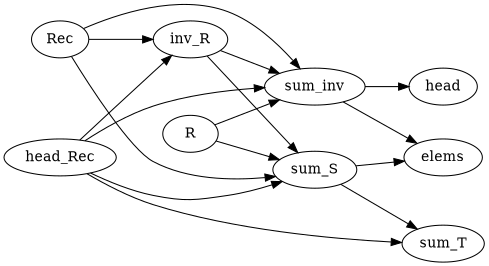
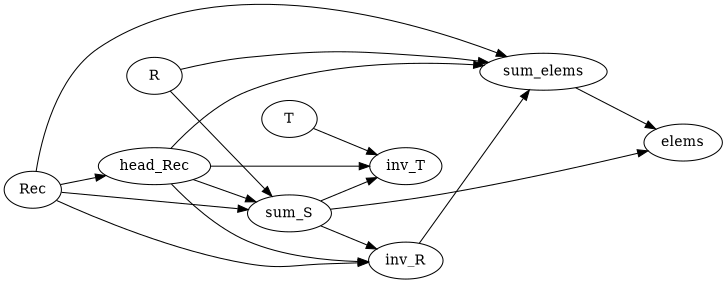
(315, 87) -> (543, 72)
(443, 87) -> none
(249, 101) -> (344, 235)
none -> (289, 119)
none -> (78, 181)
(443, 244) -> (406, 166)
